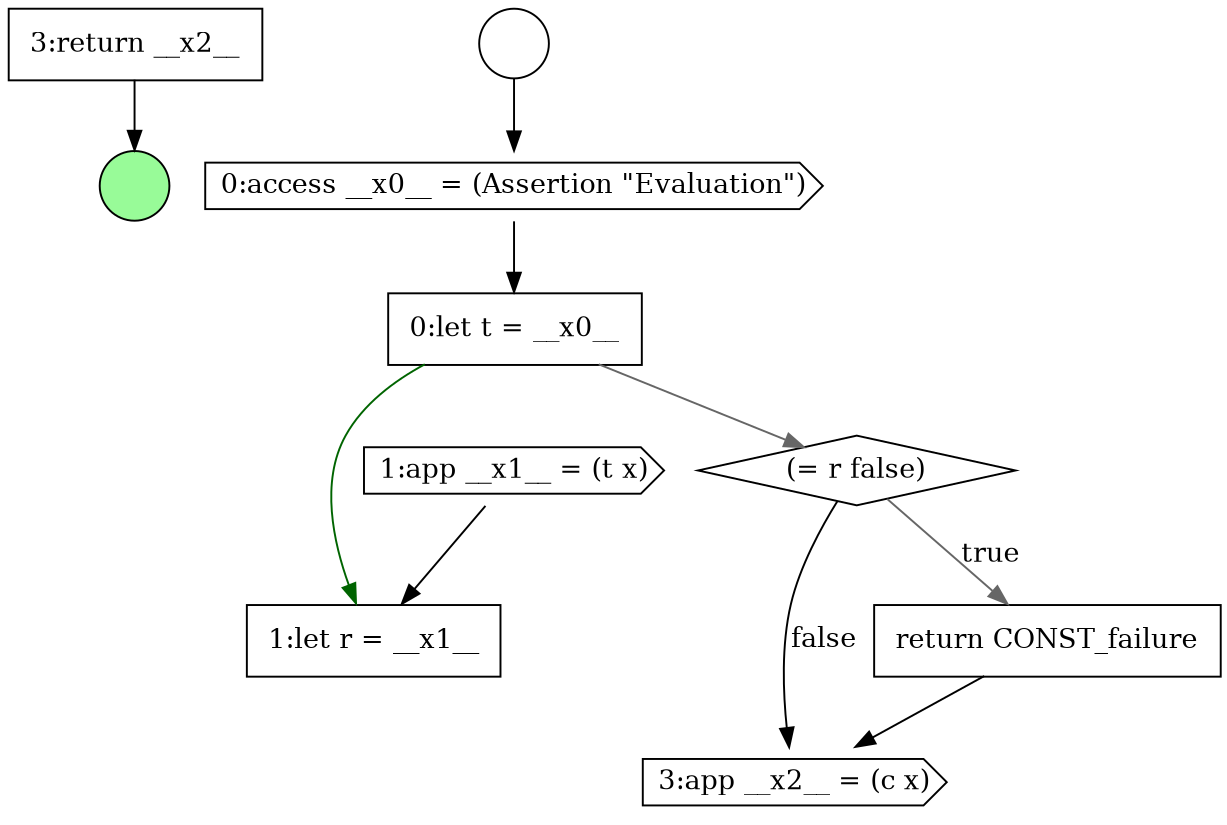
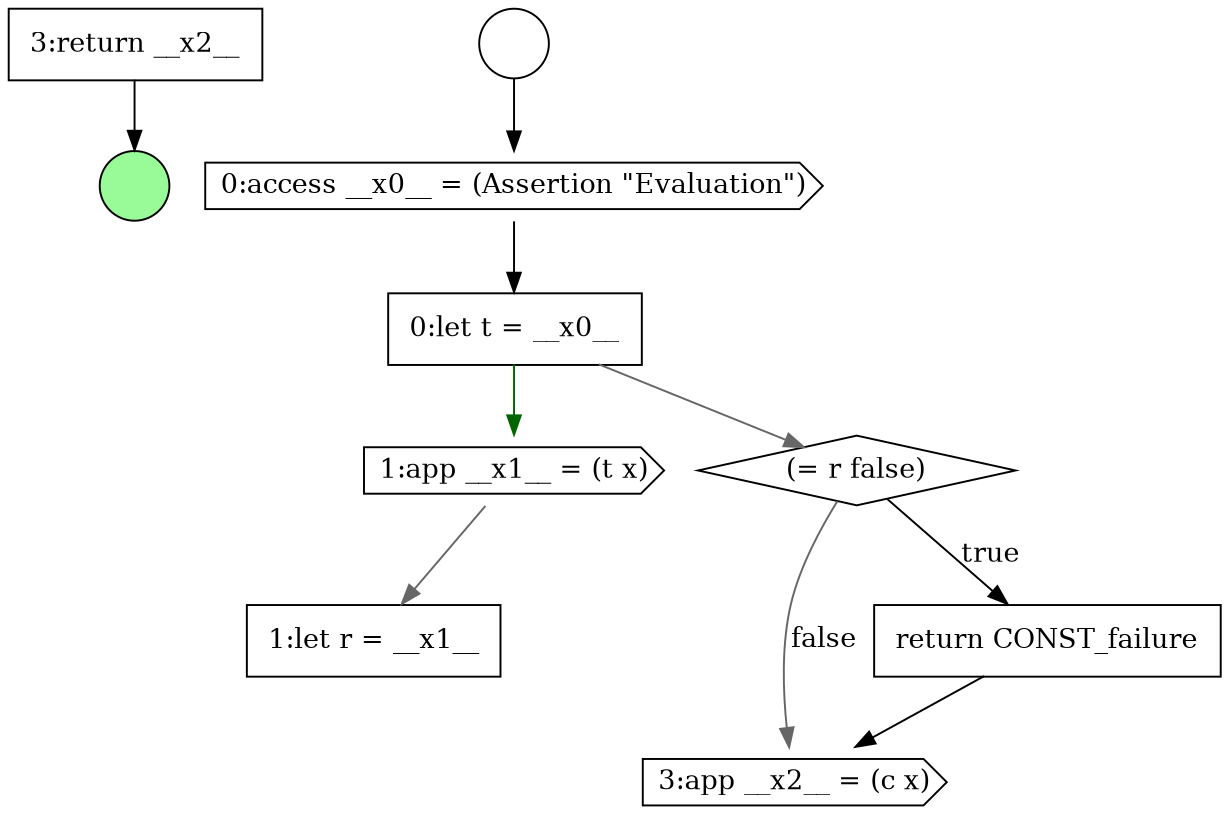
(337, 457) -> (514, 390)
(940, 545) -> (940, 545)
(450, 547) -> (450, 547)
(790, 610) -> (790, 610)
